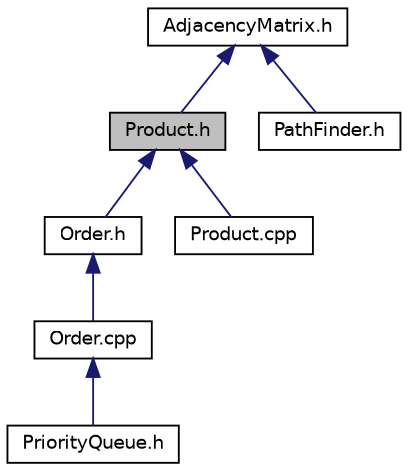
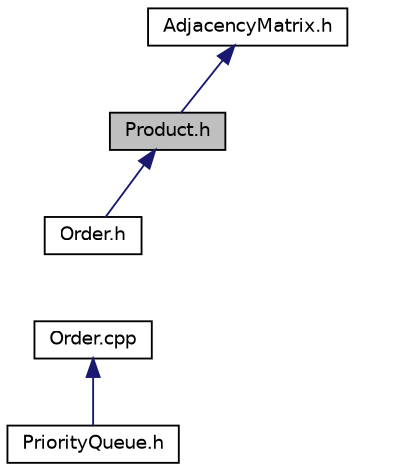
(330, 131) -> none
(244, 236) -> none
(93, 297) -> none
